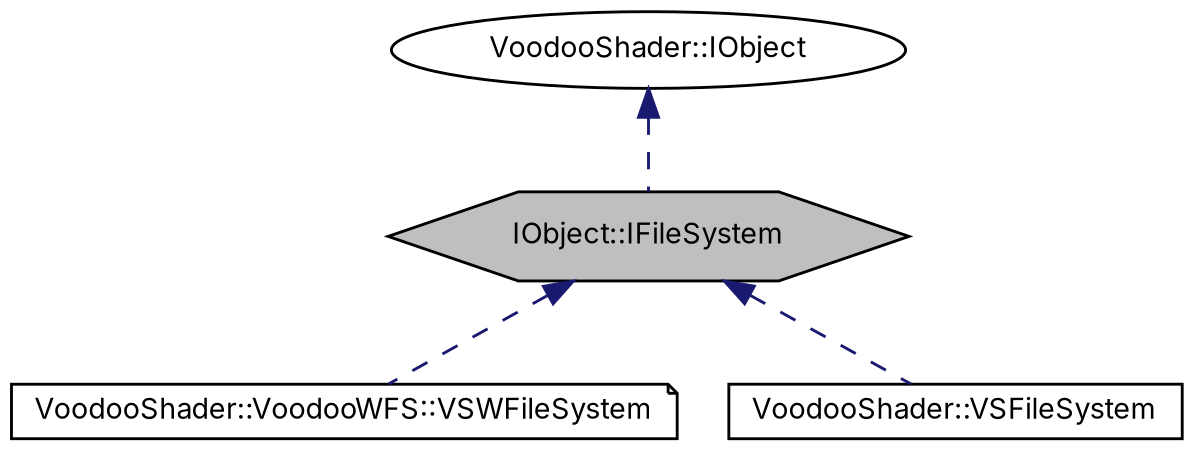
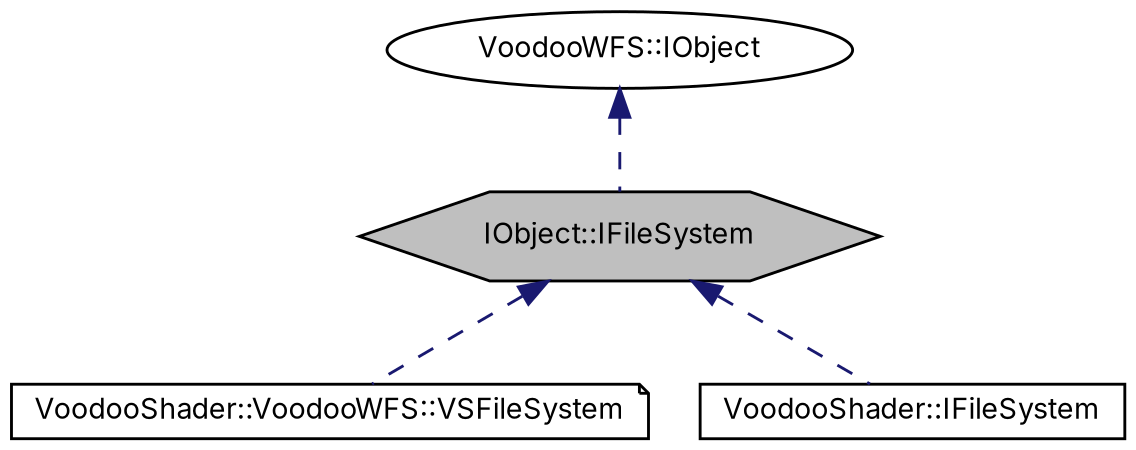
(648, 50) -> (620, 50)
(344, 411) -> (330, 411)
(956, 411) -> (912, 411)
